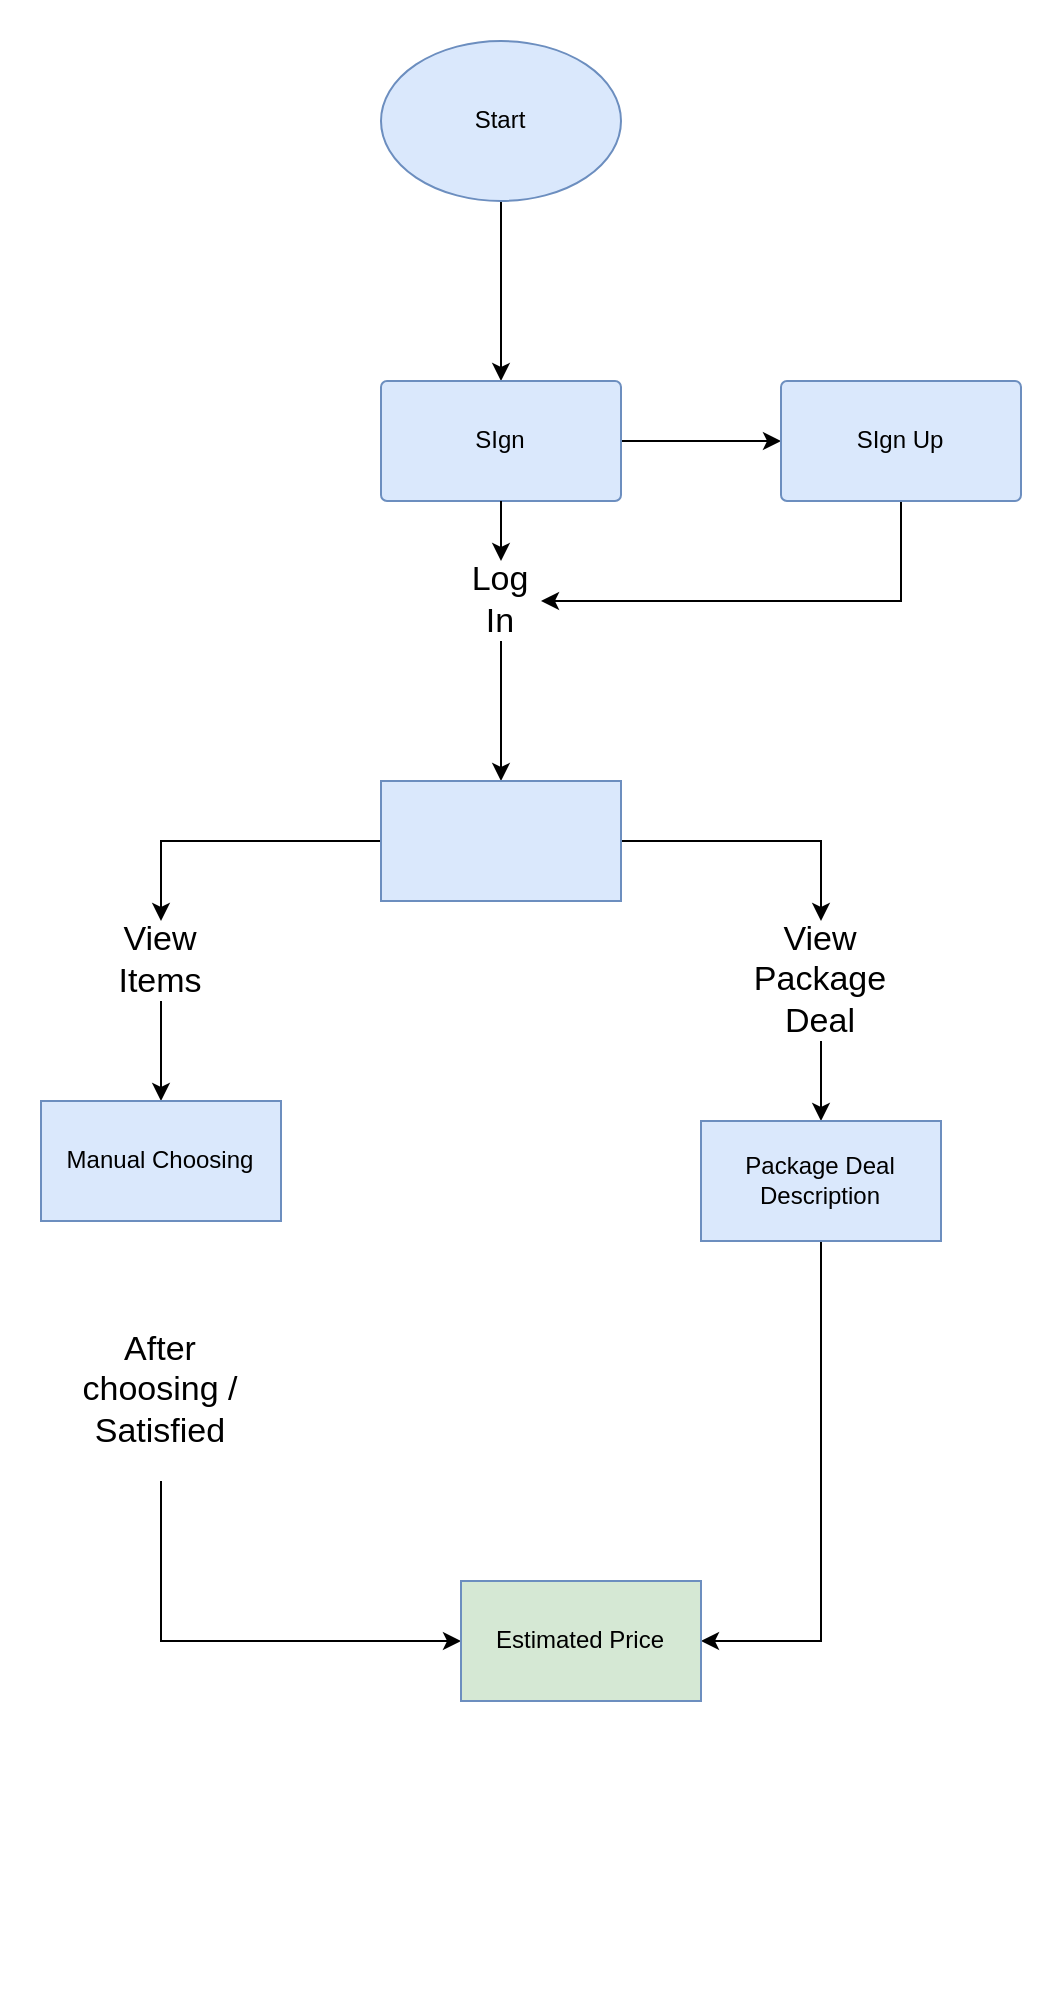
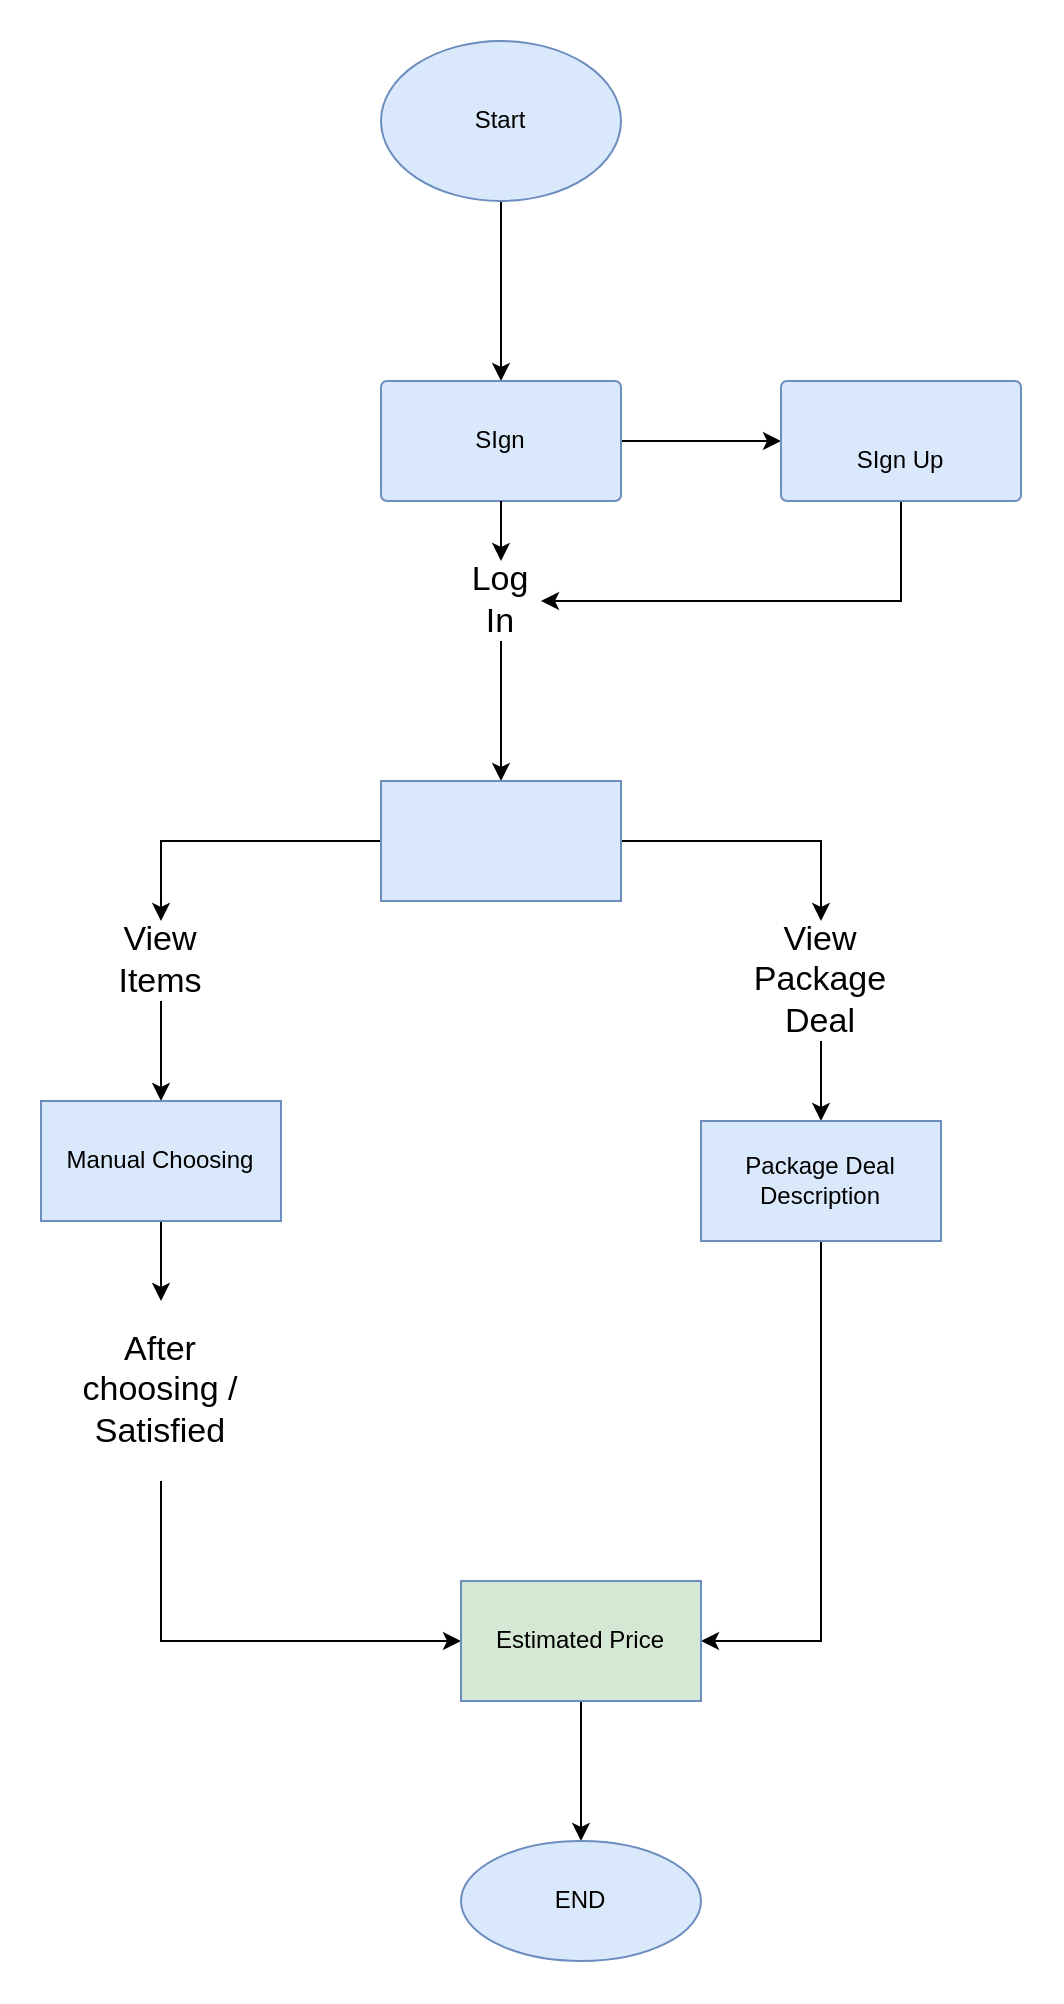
(901, 441) -> (901, 461)
none -> (161, 1254)
none -> (581, 1764)
none -> (581, 1901)
